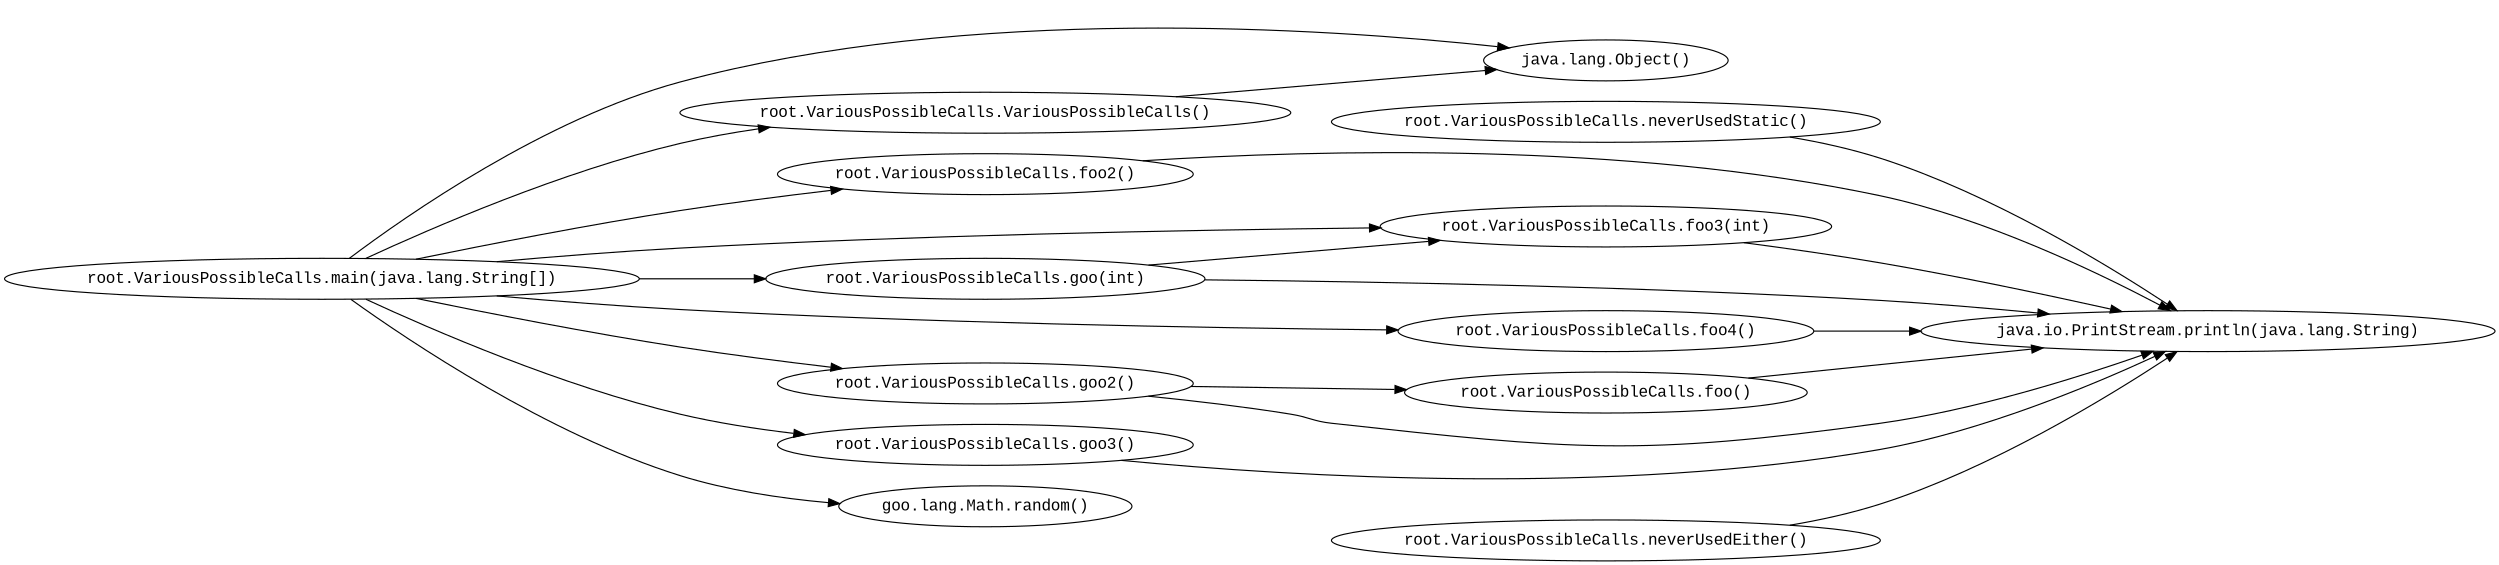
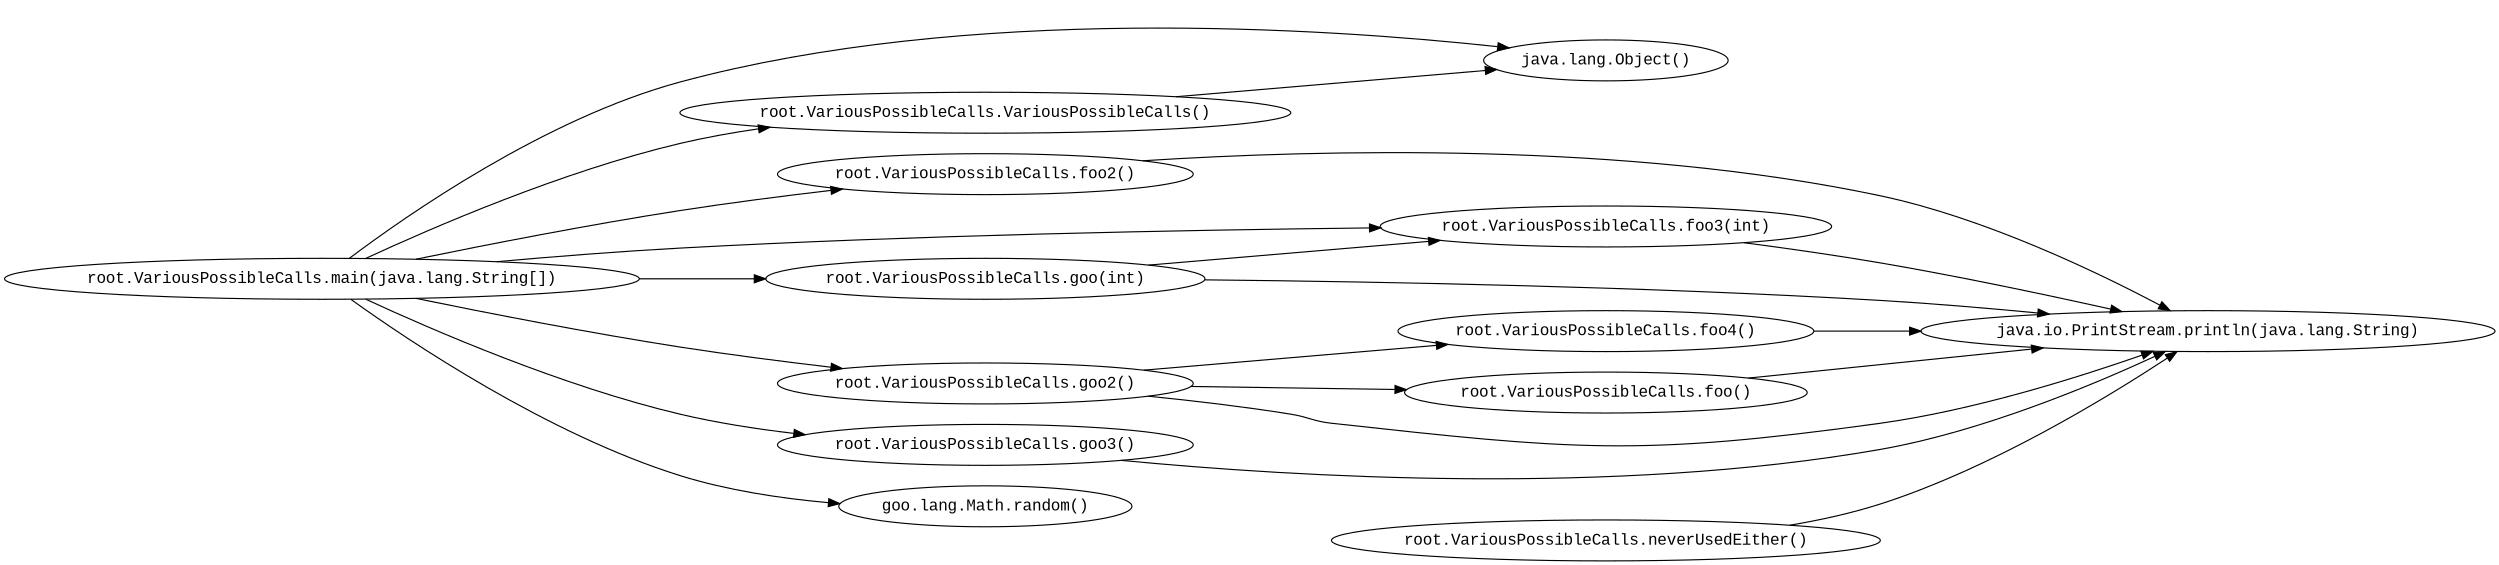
(1606, 122) -> none
(941, 321) -> (1290, 358)
